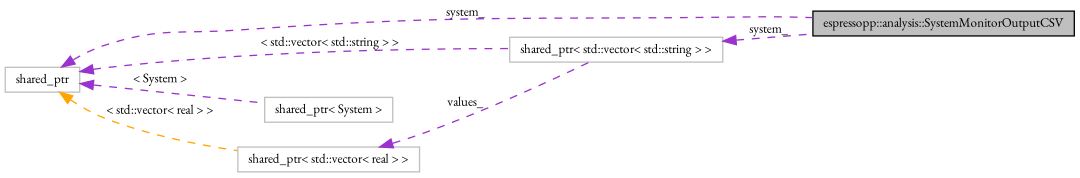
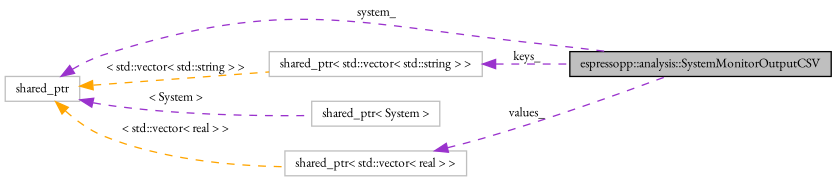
(768, 29) -> (526, 57)
(301, 53) -> (181, 79)
(492, 106) -> (558, 115)
